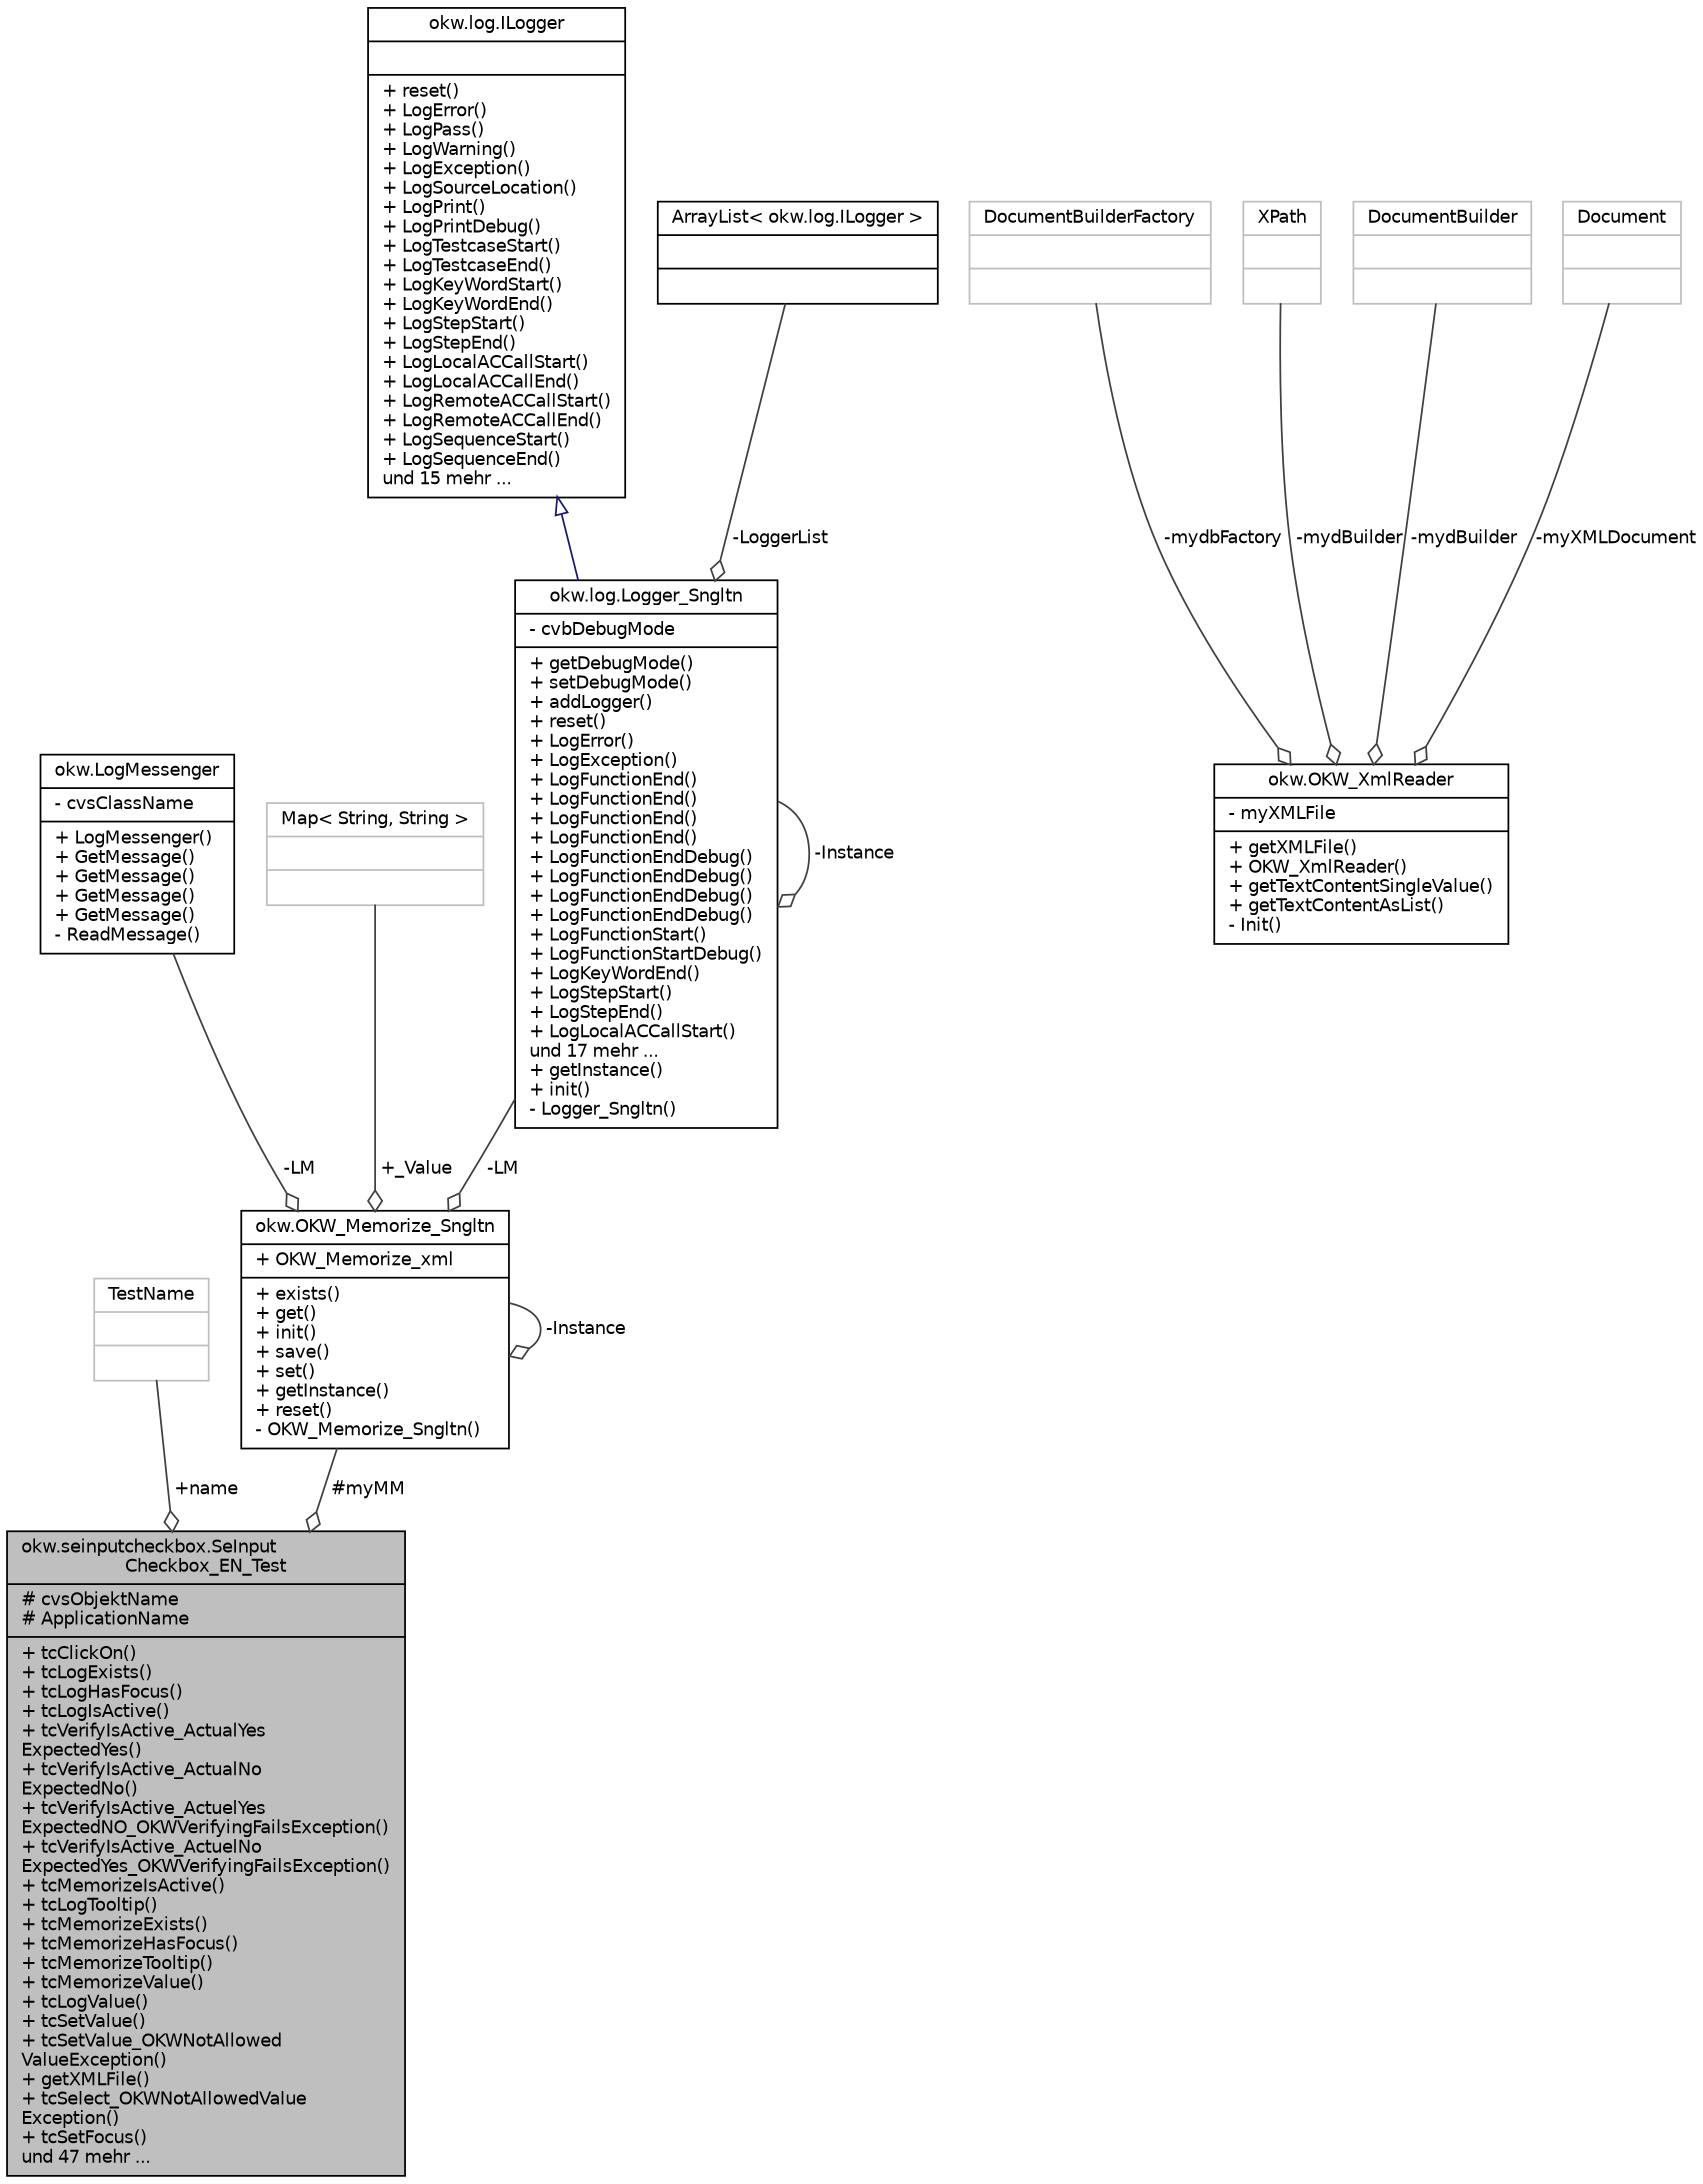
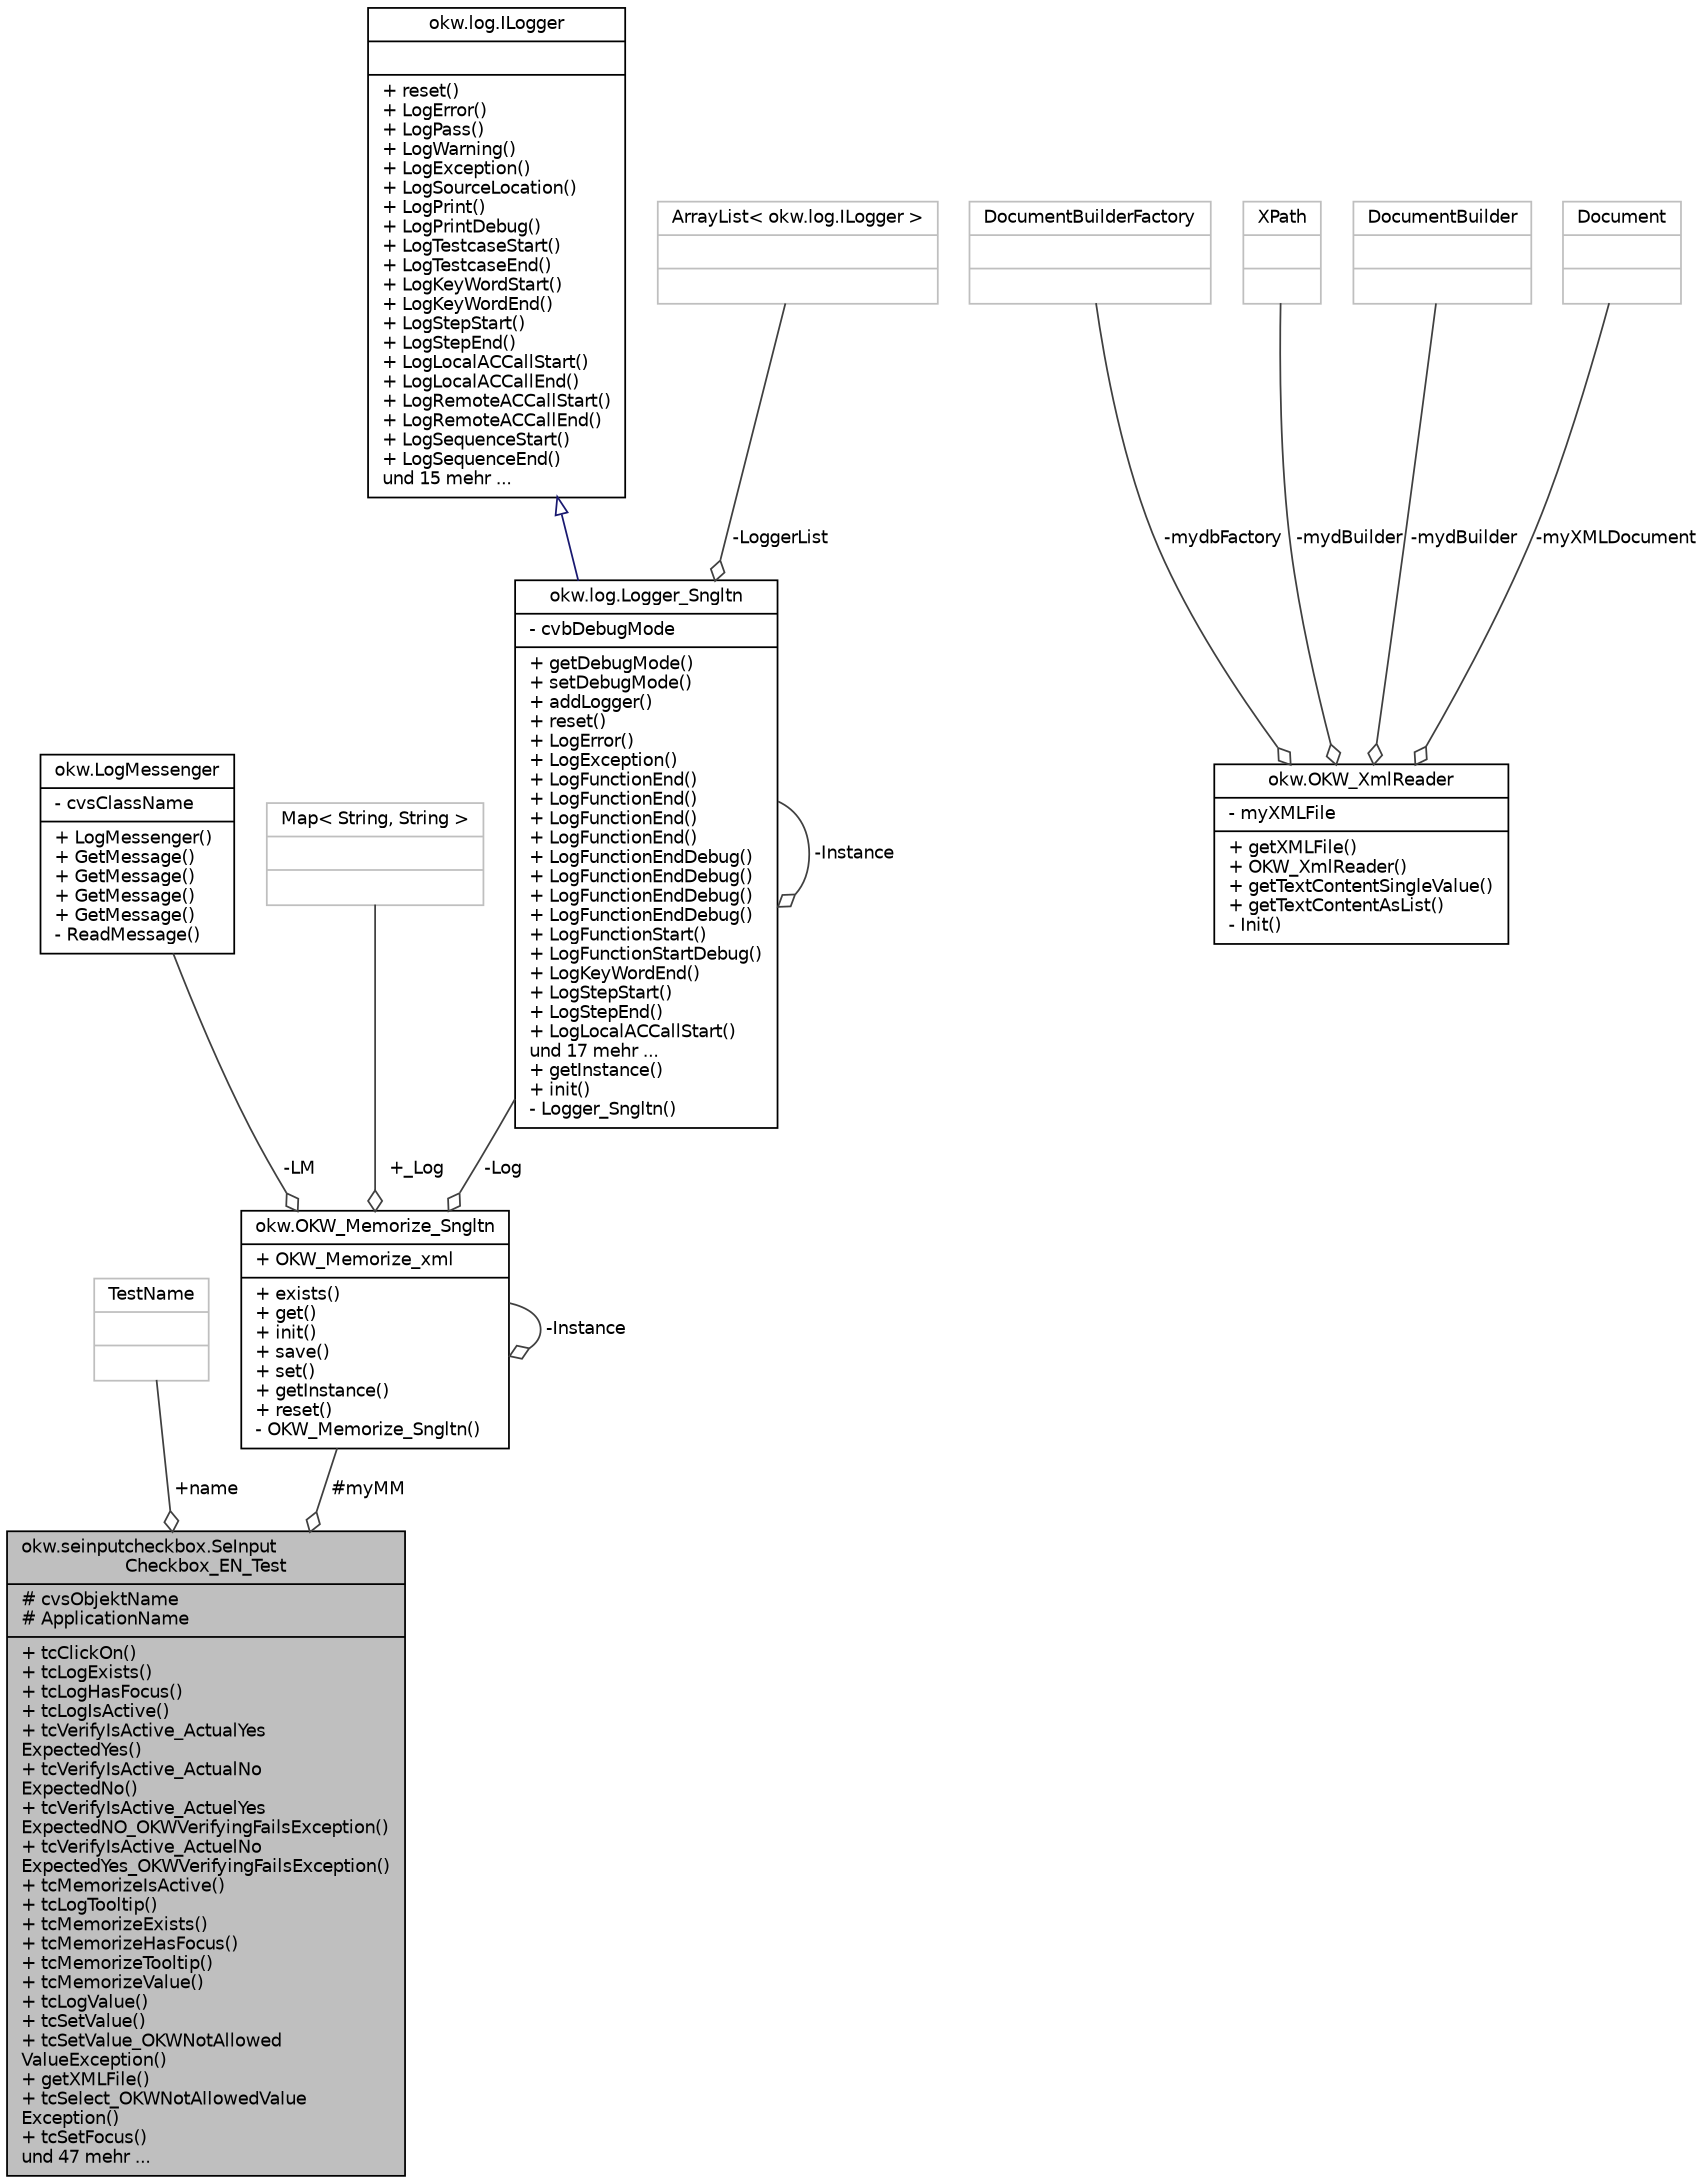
(798, 253) -> (798, 253)
(414, 1169) -> (414, 1169)
(501, 1169) -> (501, 1169)
